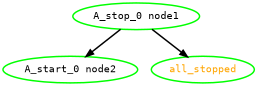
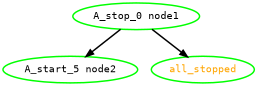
(70, 70) -> (70, 70)
